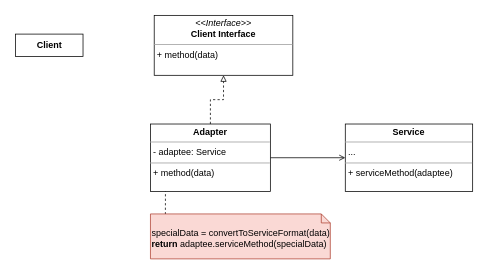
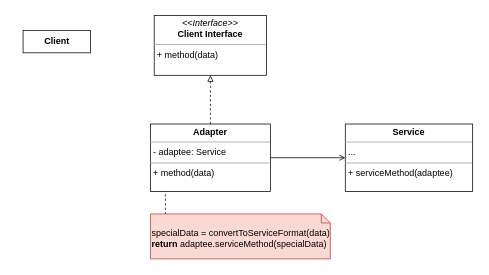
(49, 45) -> (57, 42)
(224, 45) -> (210, 45)
